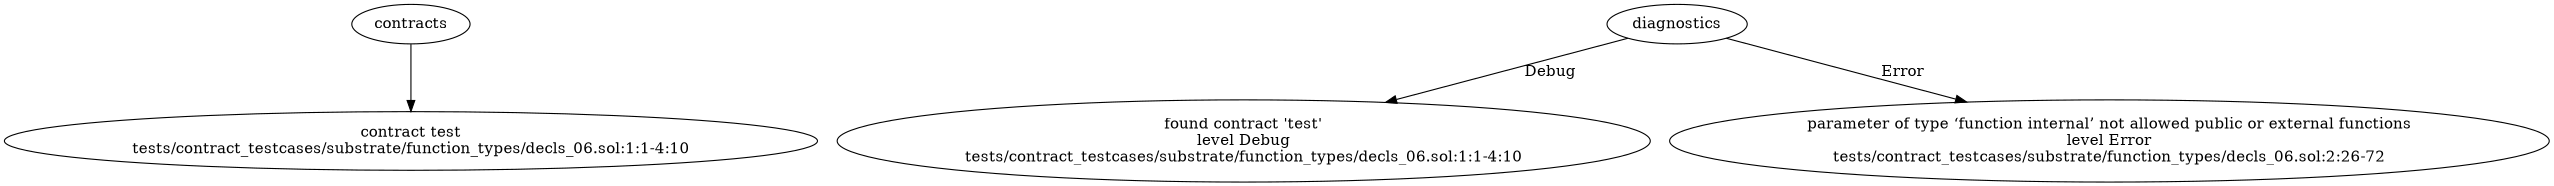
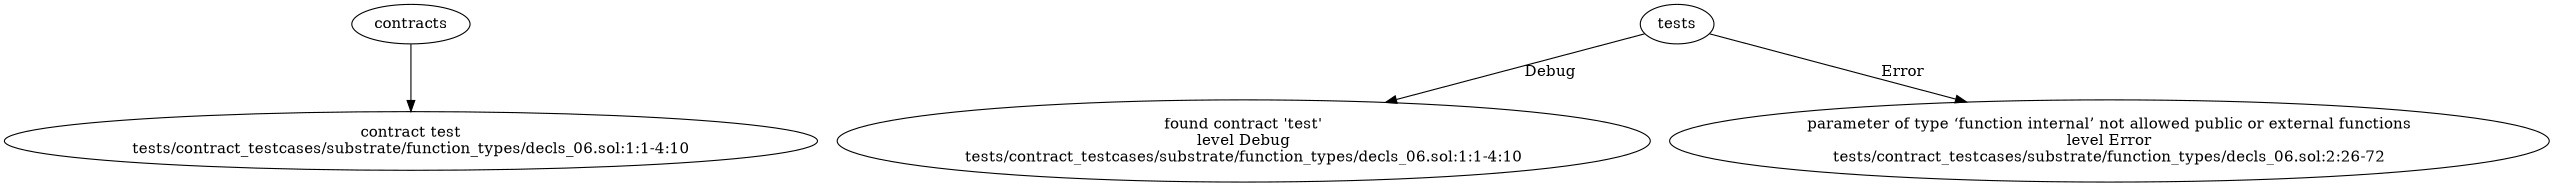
(1677, 24) -> (1677, 24)
